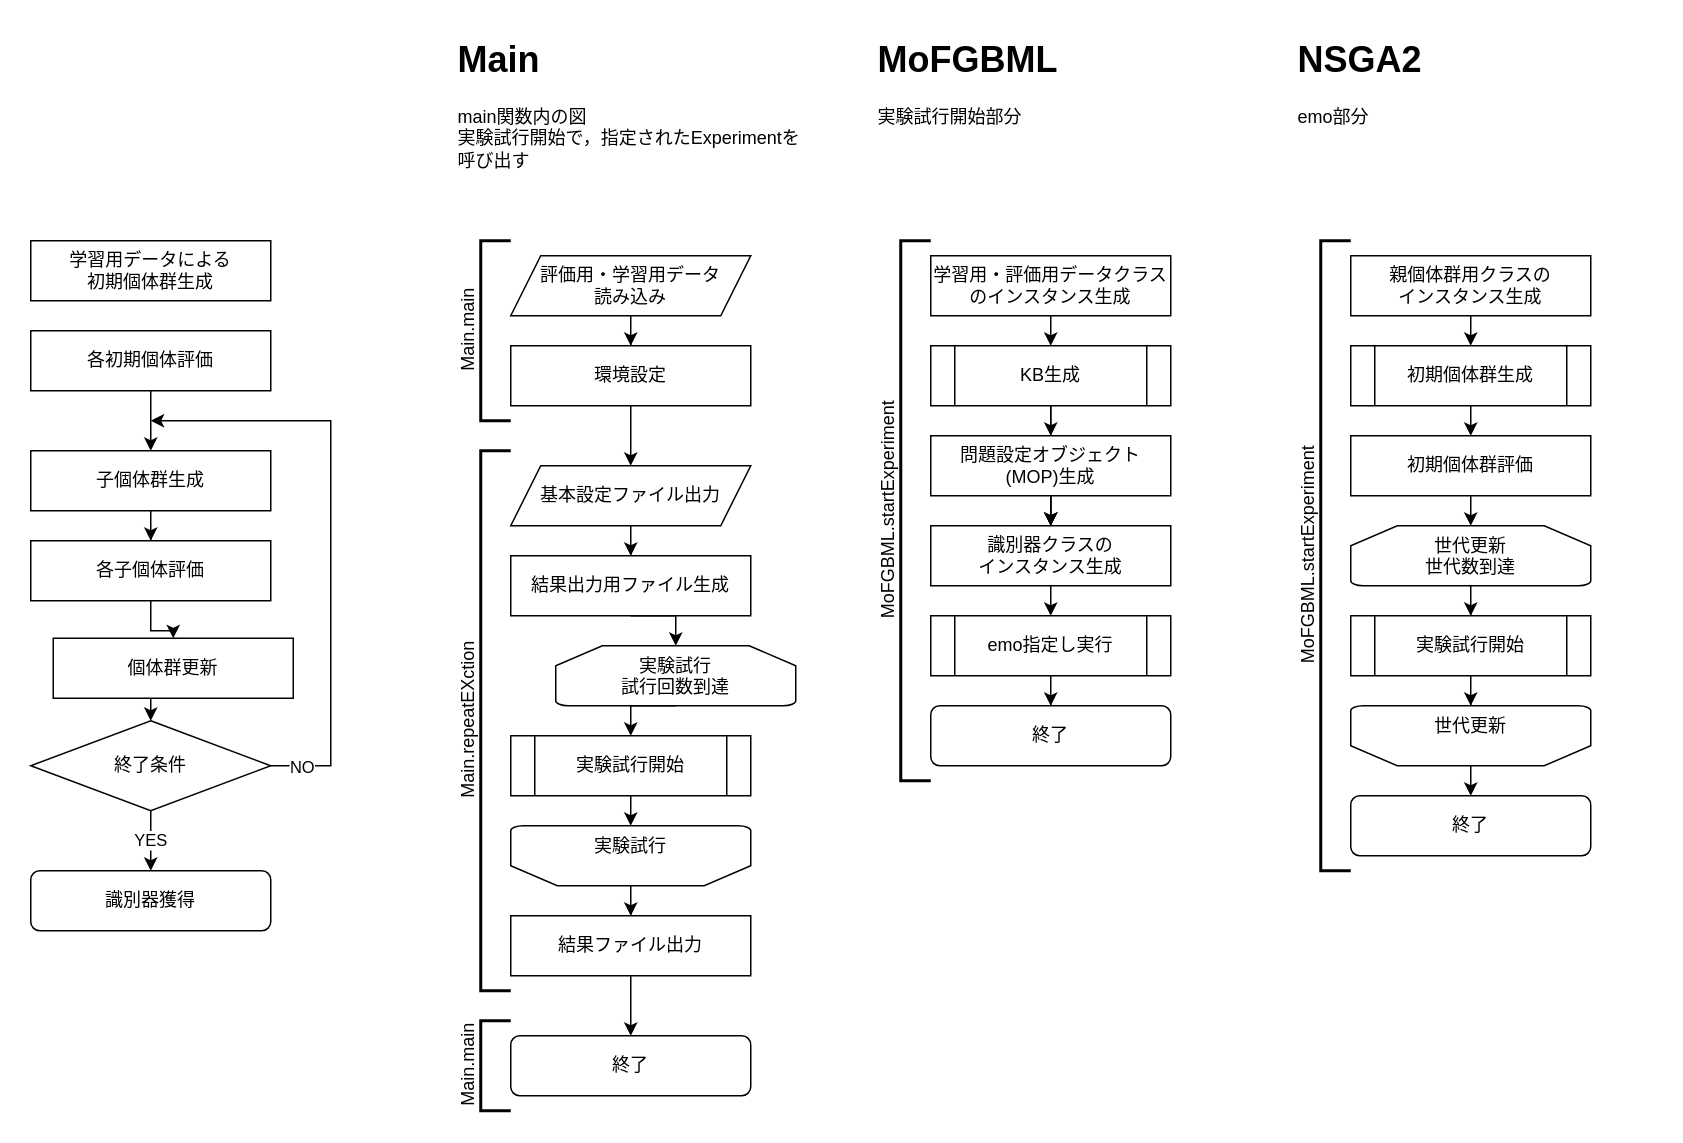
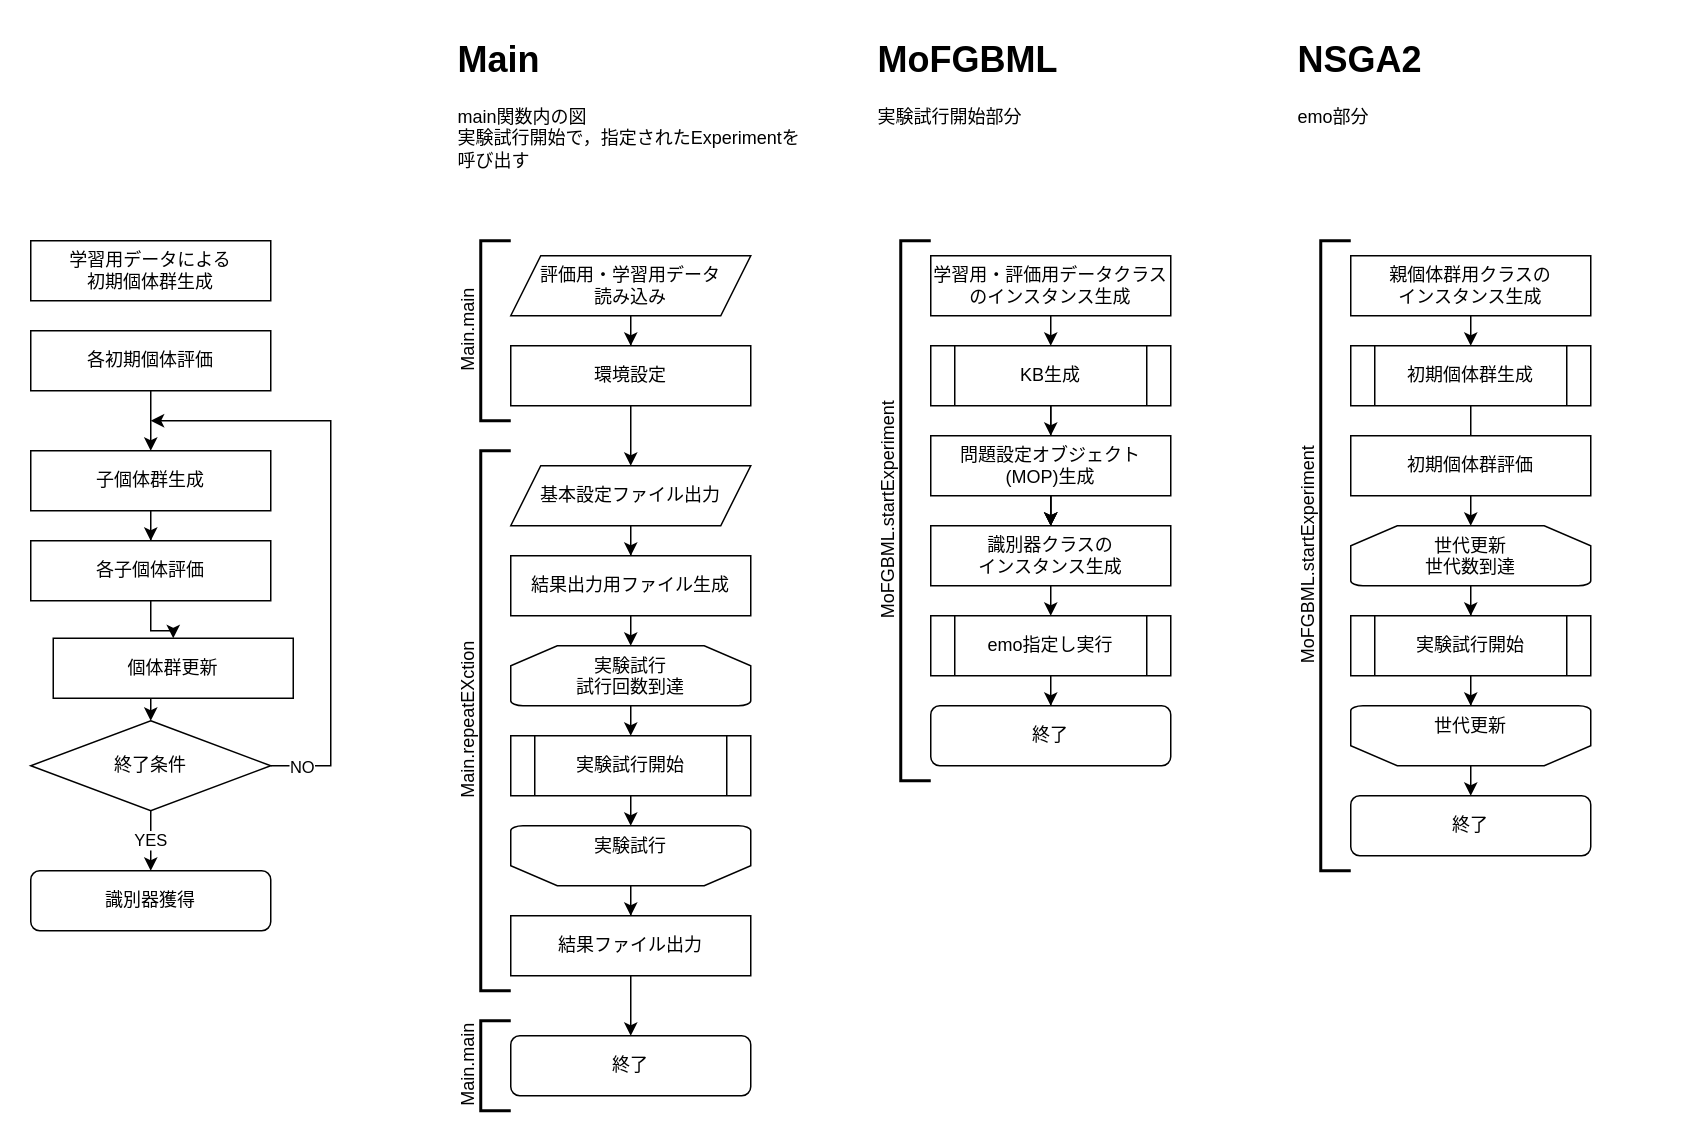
(1471, 424) -> (1471, 428)
(676, 676) -> (631, 676)
